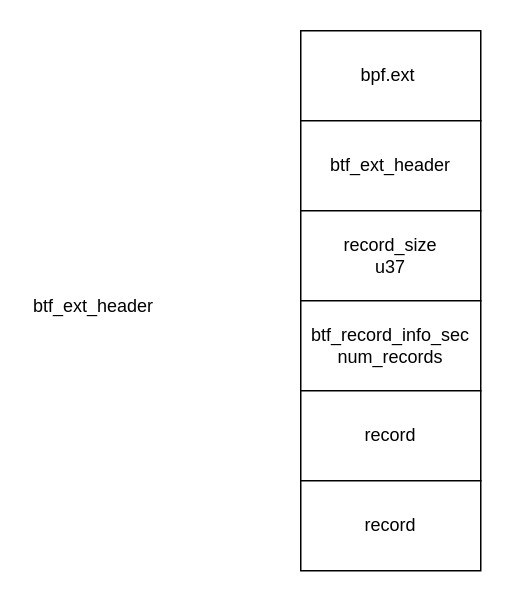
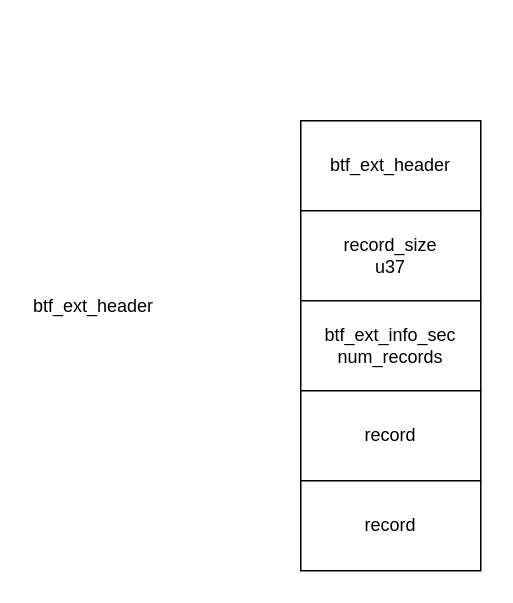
(391, 76) -> none
(391, 346) -> (391, 346)
